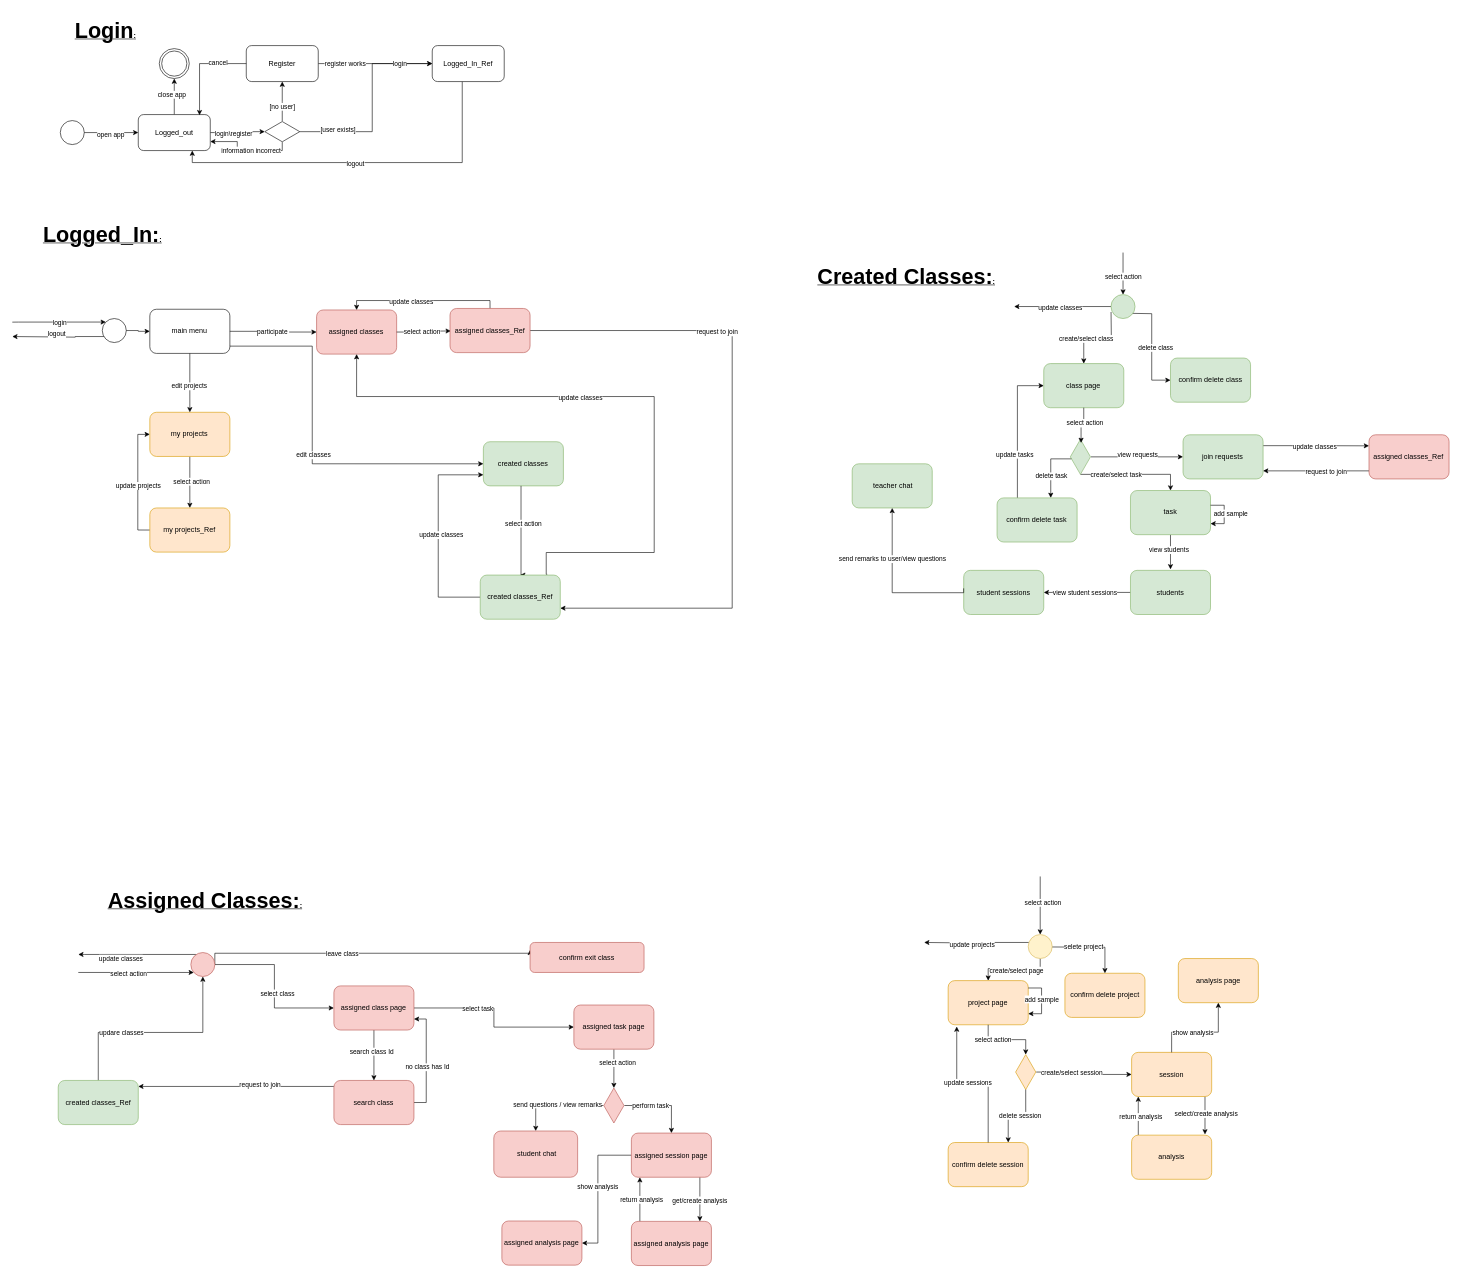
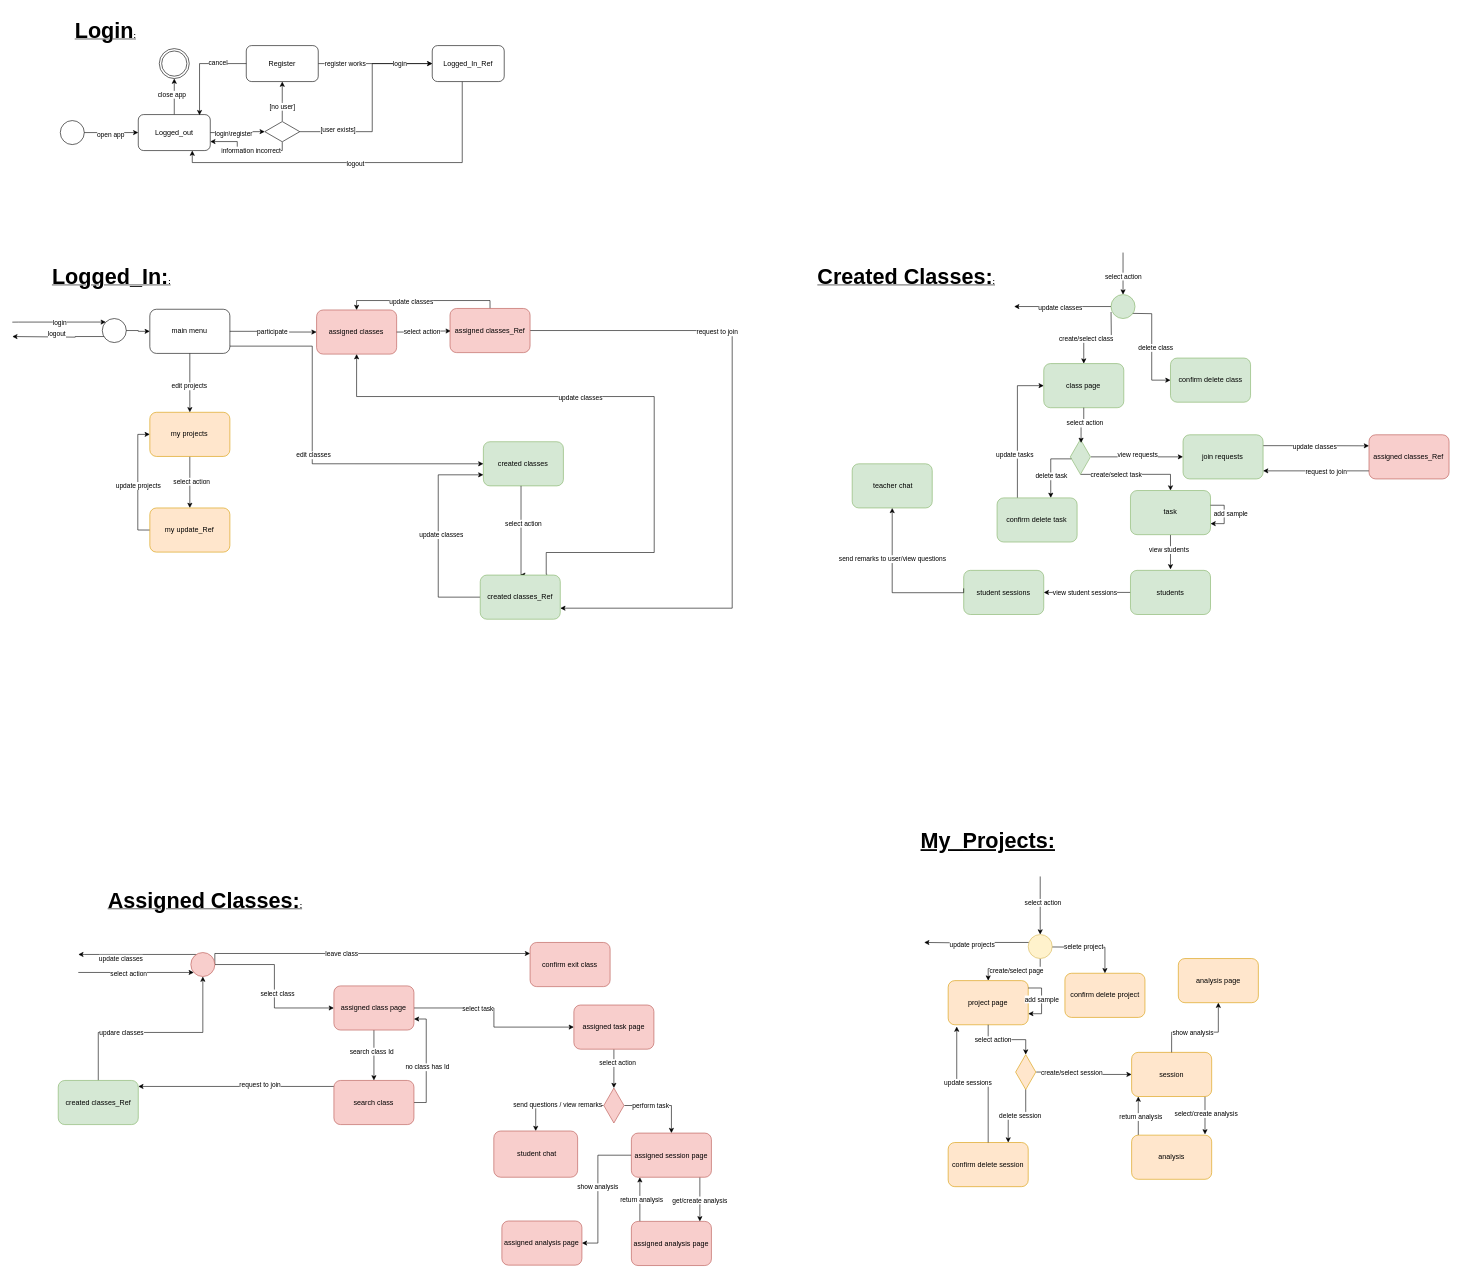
(102, 234) -> (111, 276)
(190, 530) -> (190, 530)
none -> (988, 840)
(587, 957) -> (570, 964)
